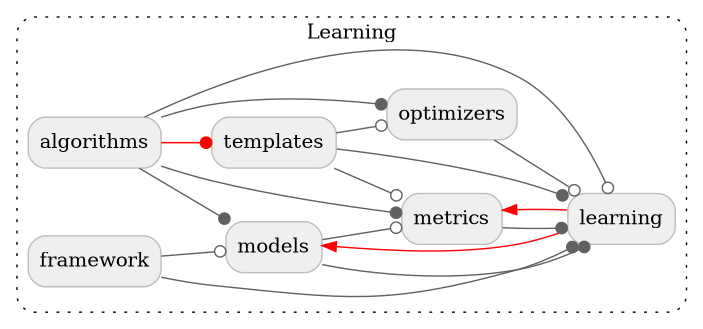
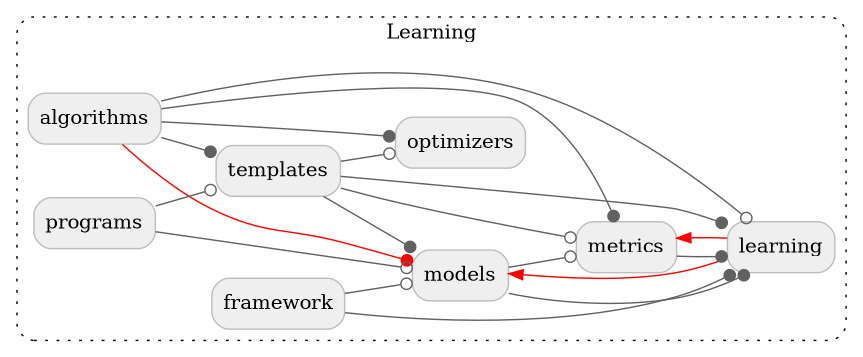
(181, 143) -> (183, 144)
(532, 163) -> none
(179, 192) -> (252, 225)
none -> (364, 220)
none -> (95, 223)
